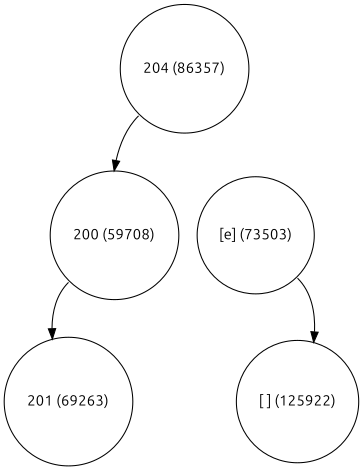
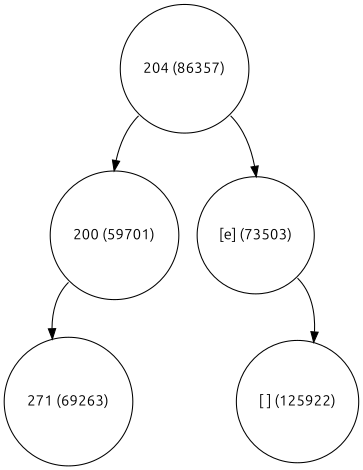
none -> (246, 139)
(115, 235) -> (115, 235)
(69, 402) -> (69, 402)
